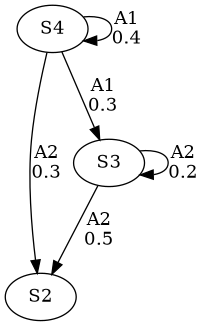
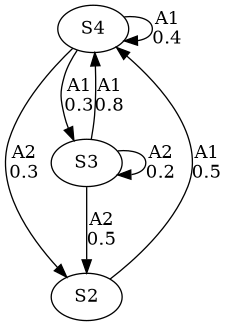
none -> (95, 103)
none -> (191, 172)
